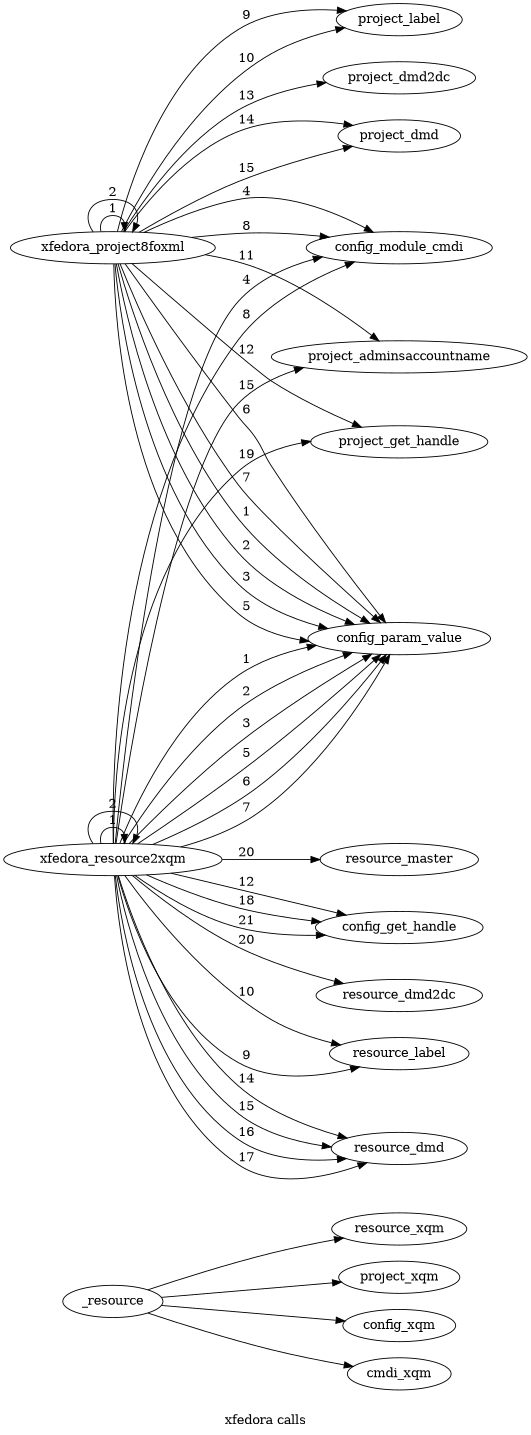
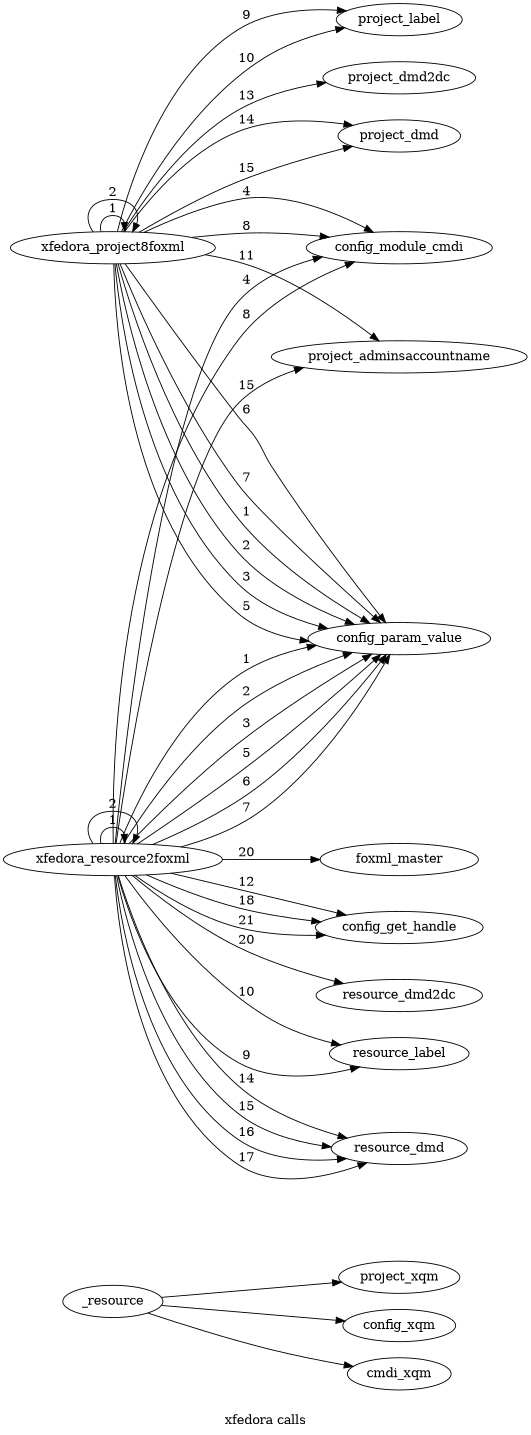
(399, 442) -> none
(113, 860) -> (113, 860)
(399, 860) -> (399, 860)
(399, 1229) -> none
